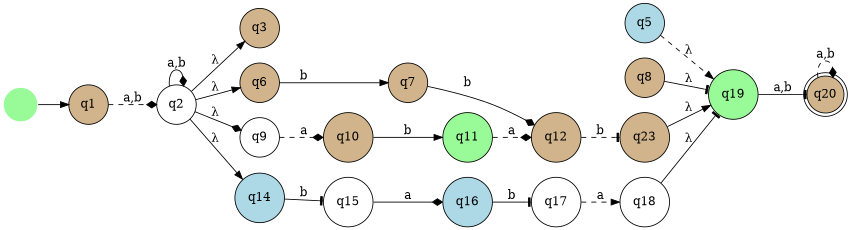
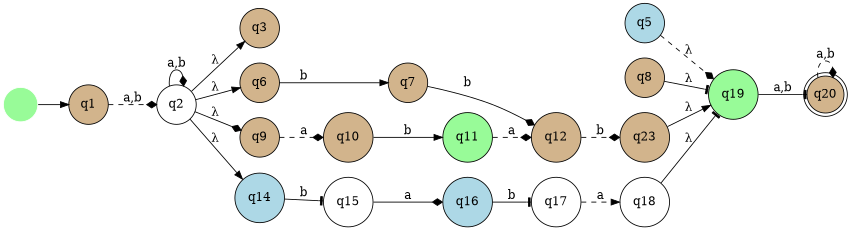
(684, 54) -> (684, 54)
(260, 137) -> (260, 137)
(598, 137) -> (598, 137)
